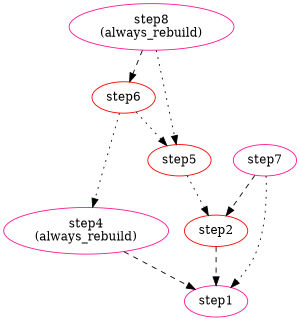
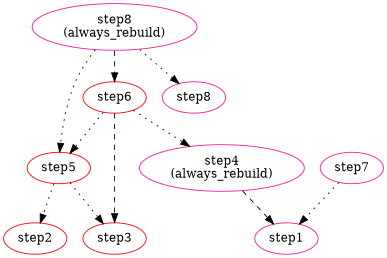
none -> (194, 97)
(243, 192) -> none
none -> (115, 239)
(216, 262) -> none
